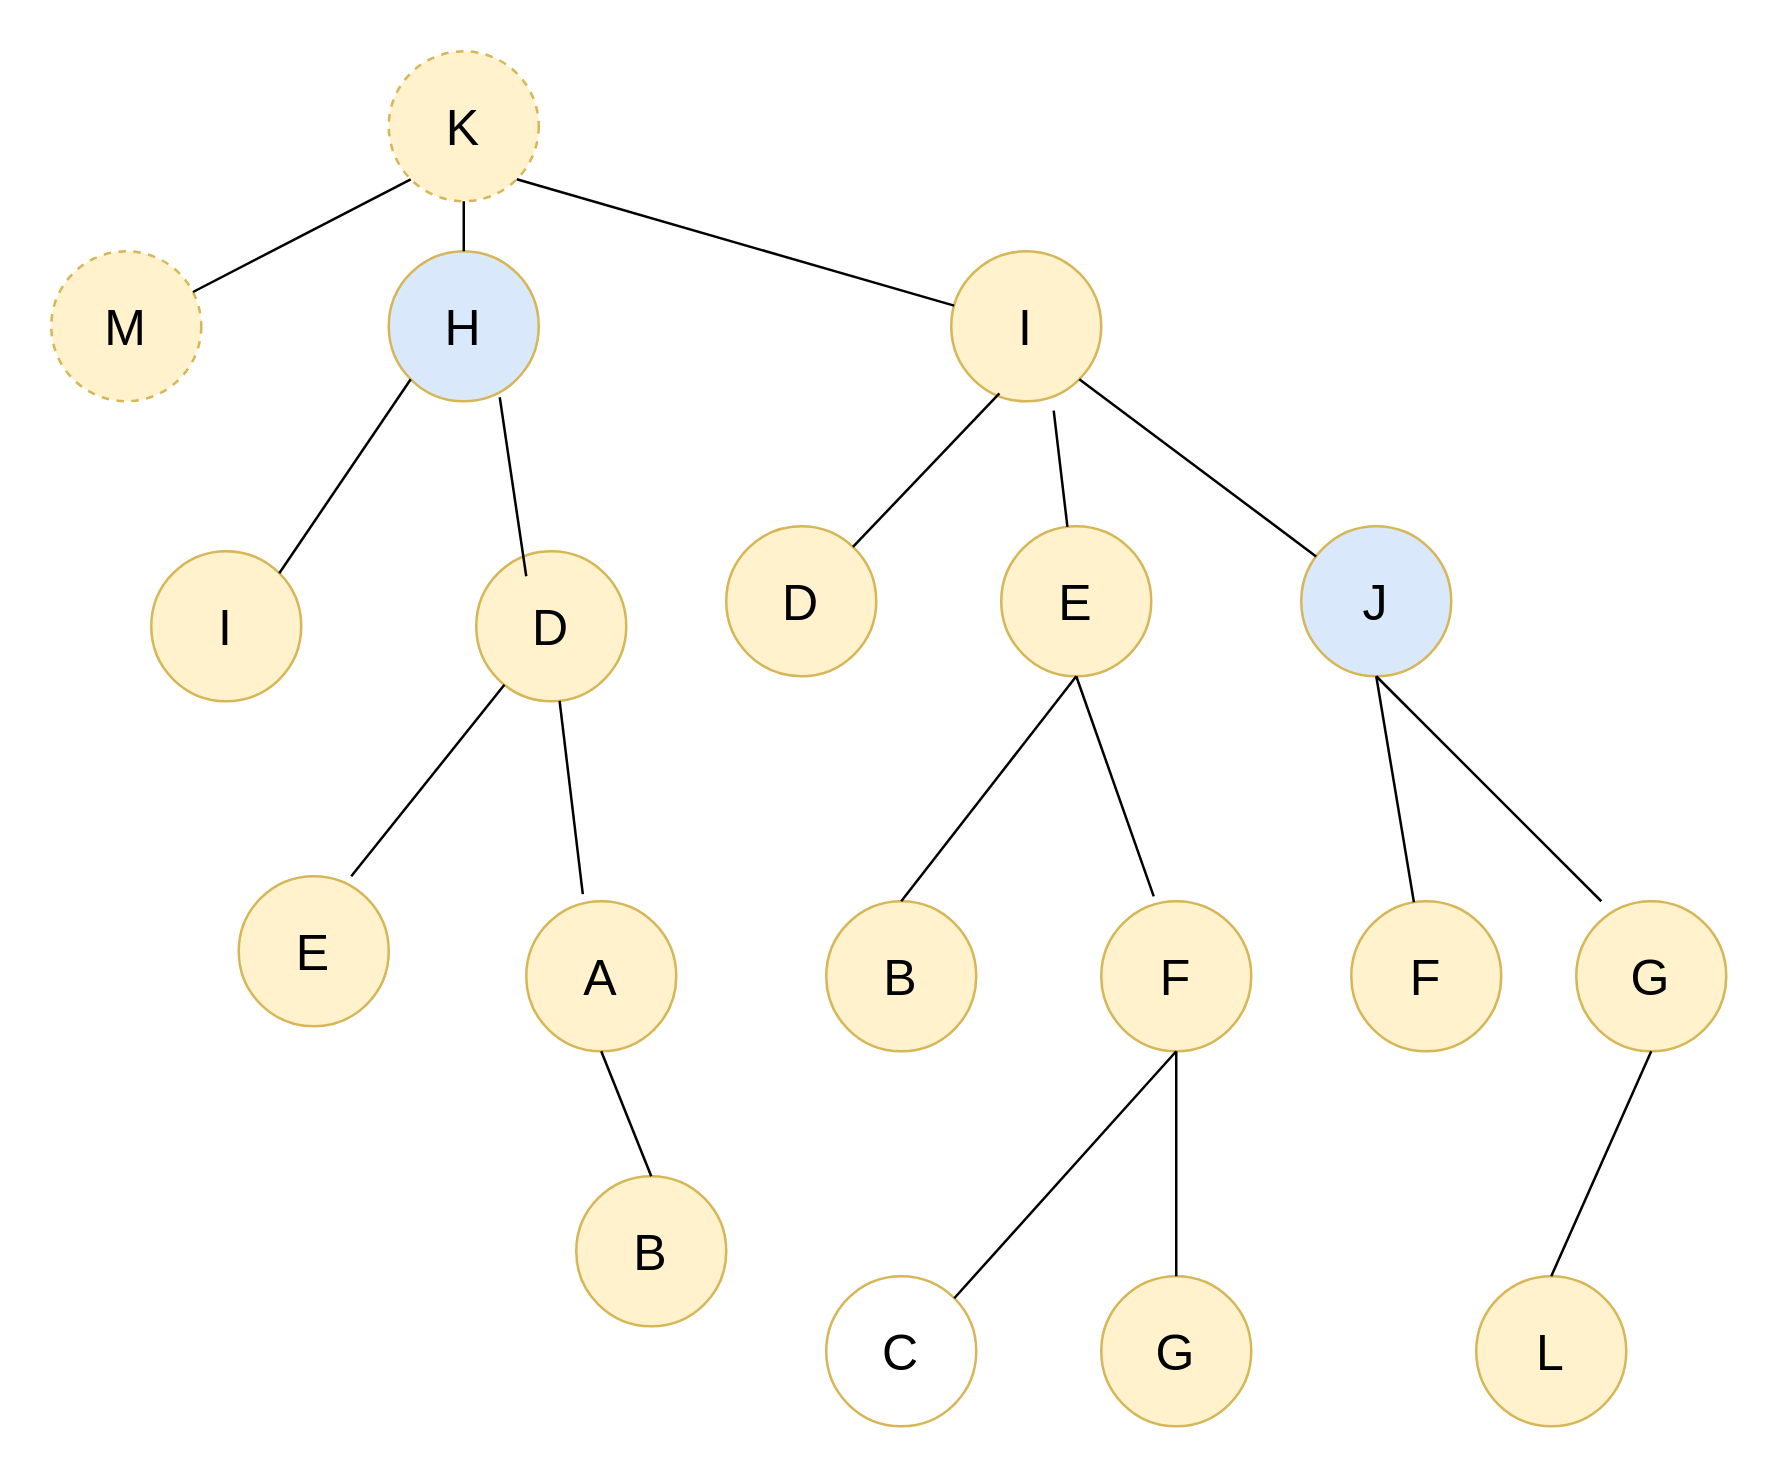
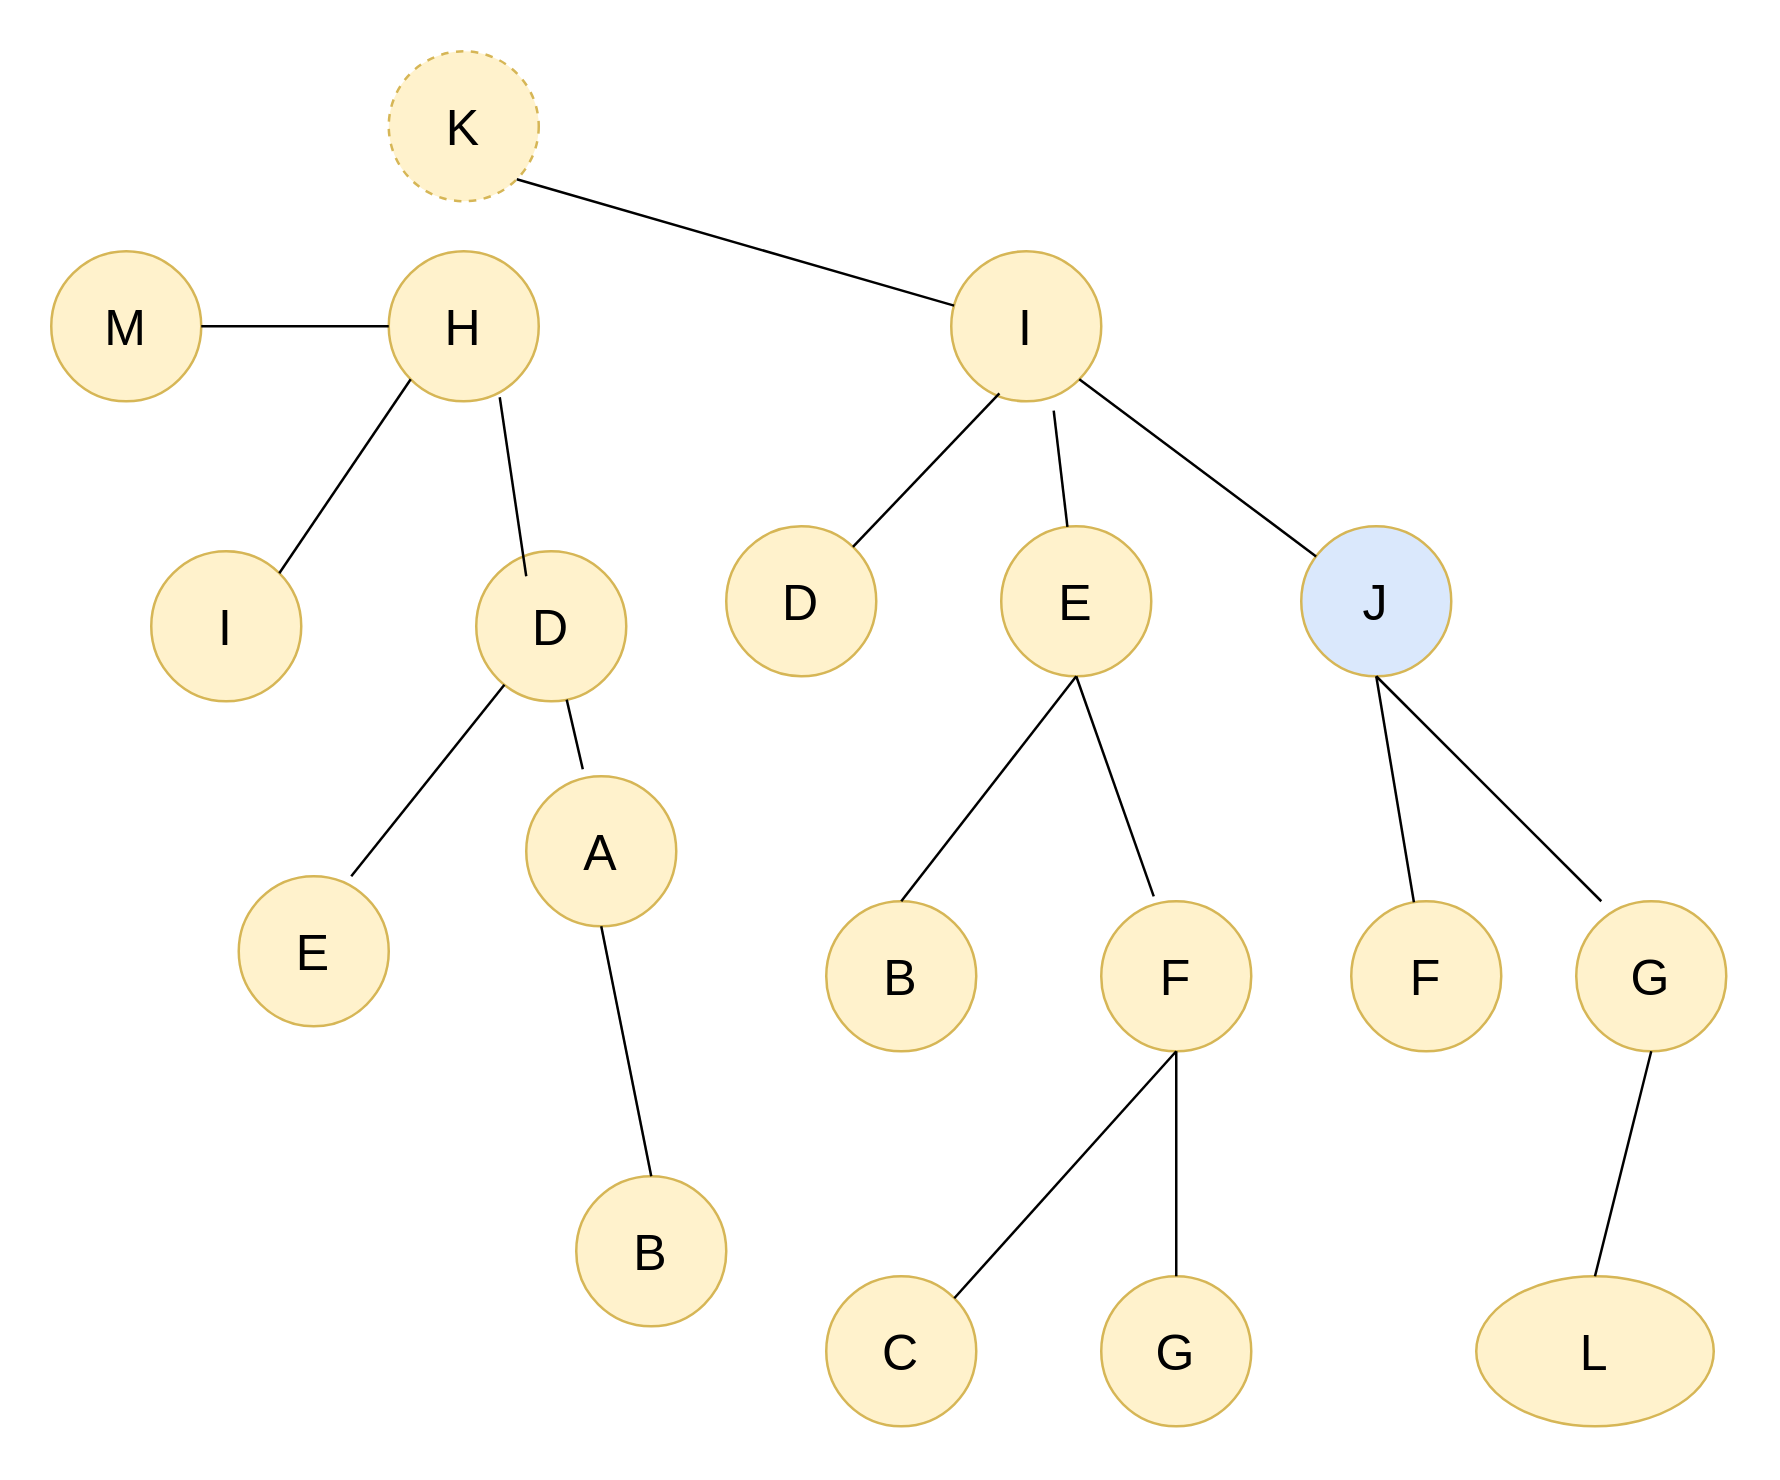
(464, 226) -> none
(301, 236) -> (294, 326)
(126, 326) -> (126, 326)
(464, 326) -> (464, 326)
(601, 976) -> (601, 851)
(901, 1351) -> (901, 1351)
(1551, 1351) -> (1595, 1351)
